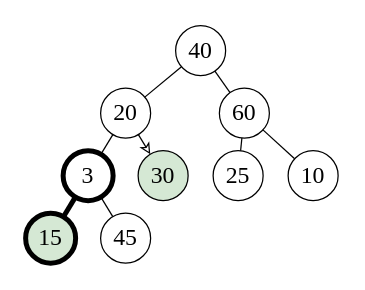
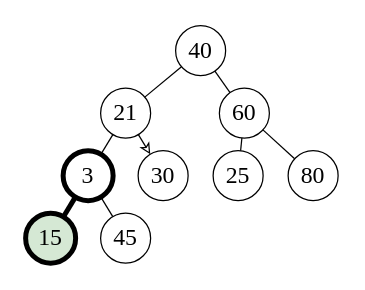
(126, 113) -> (126, 113)
(163, 176) -> (163, 176)
(313, 176) -> (313, 176)
